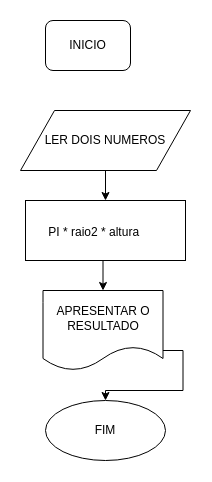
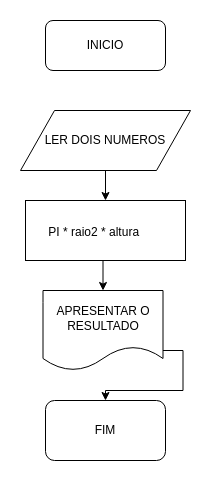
(88, 46) -> (106, 46)
(106, 431) -> (106, 431)
